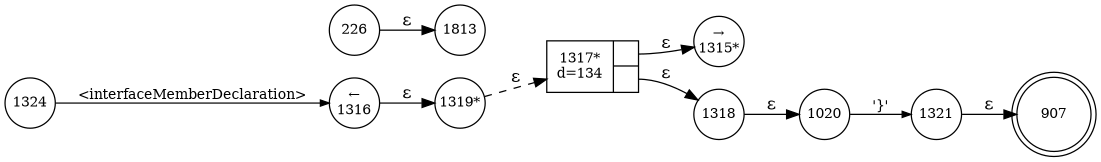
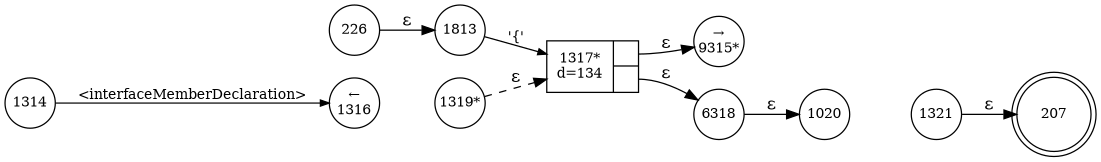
(719, 41) -> (719, 41)
none -> (511, 44)
(30, 103) -> (30, 103)
(401, 103) -> none
(719, 114) -> (719, 114)
(876, 114) -> none
(1054, 114) -> (1054, 114)
